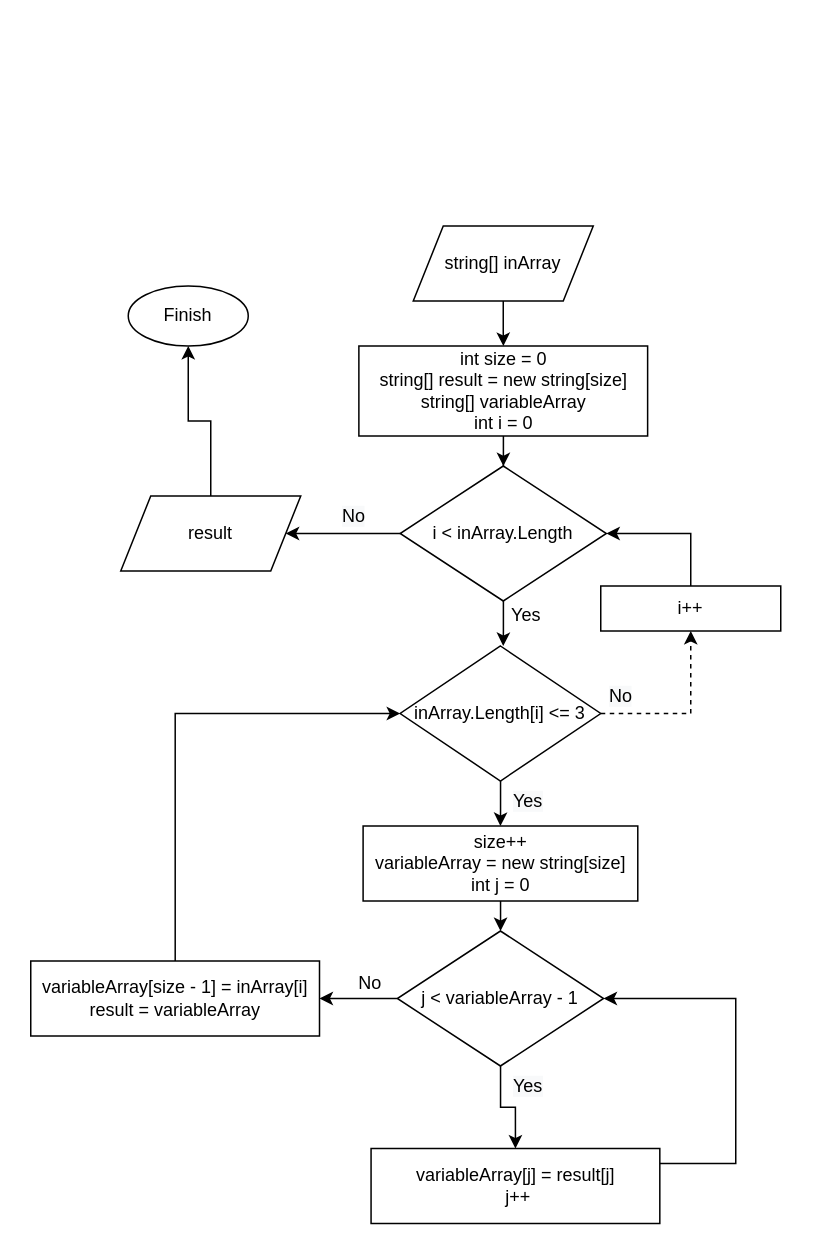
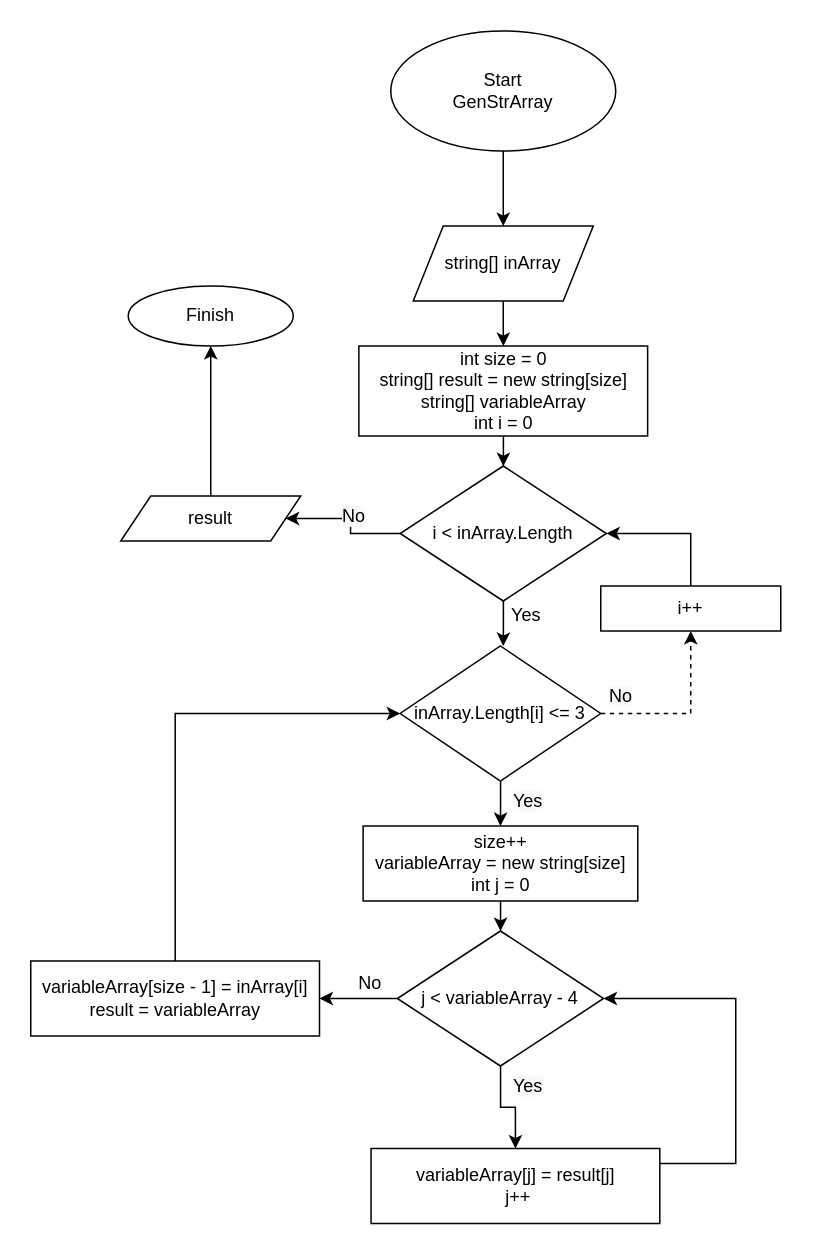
none -> (503, 91)
none -> (503, 183)
(188, 316) -> (211, 316)
(211, 533) -> (211, 518)
(500, 998) -> (500, 998)
